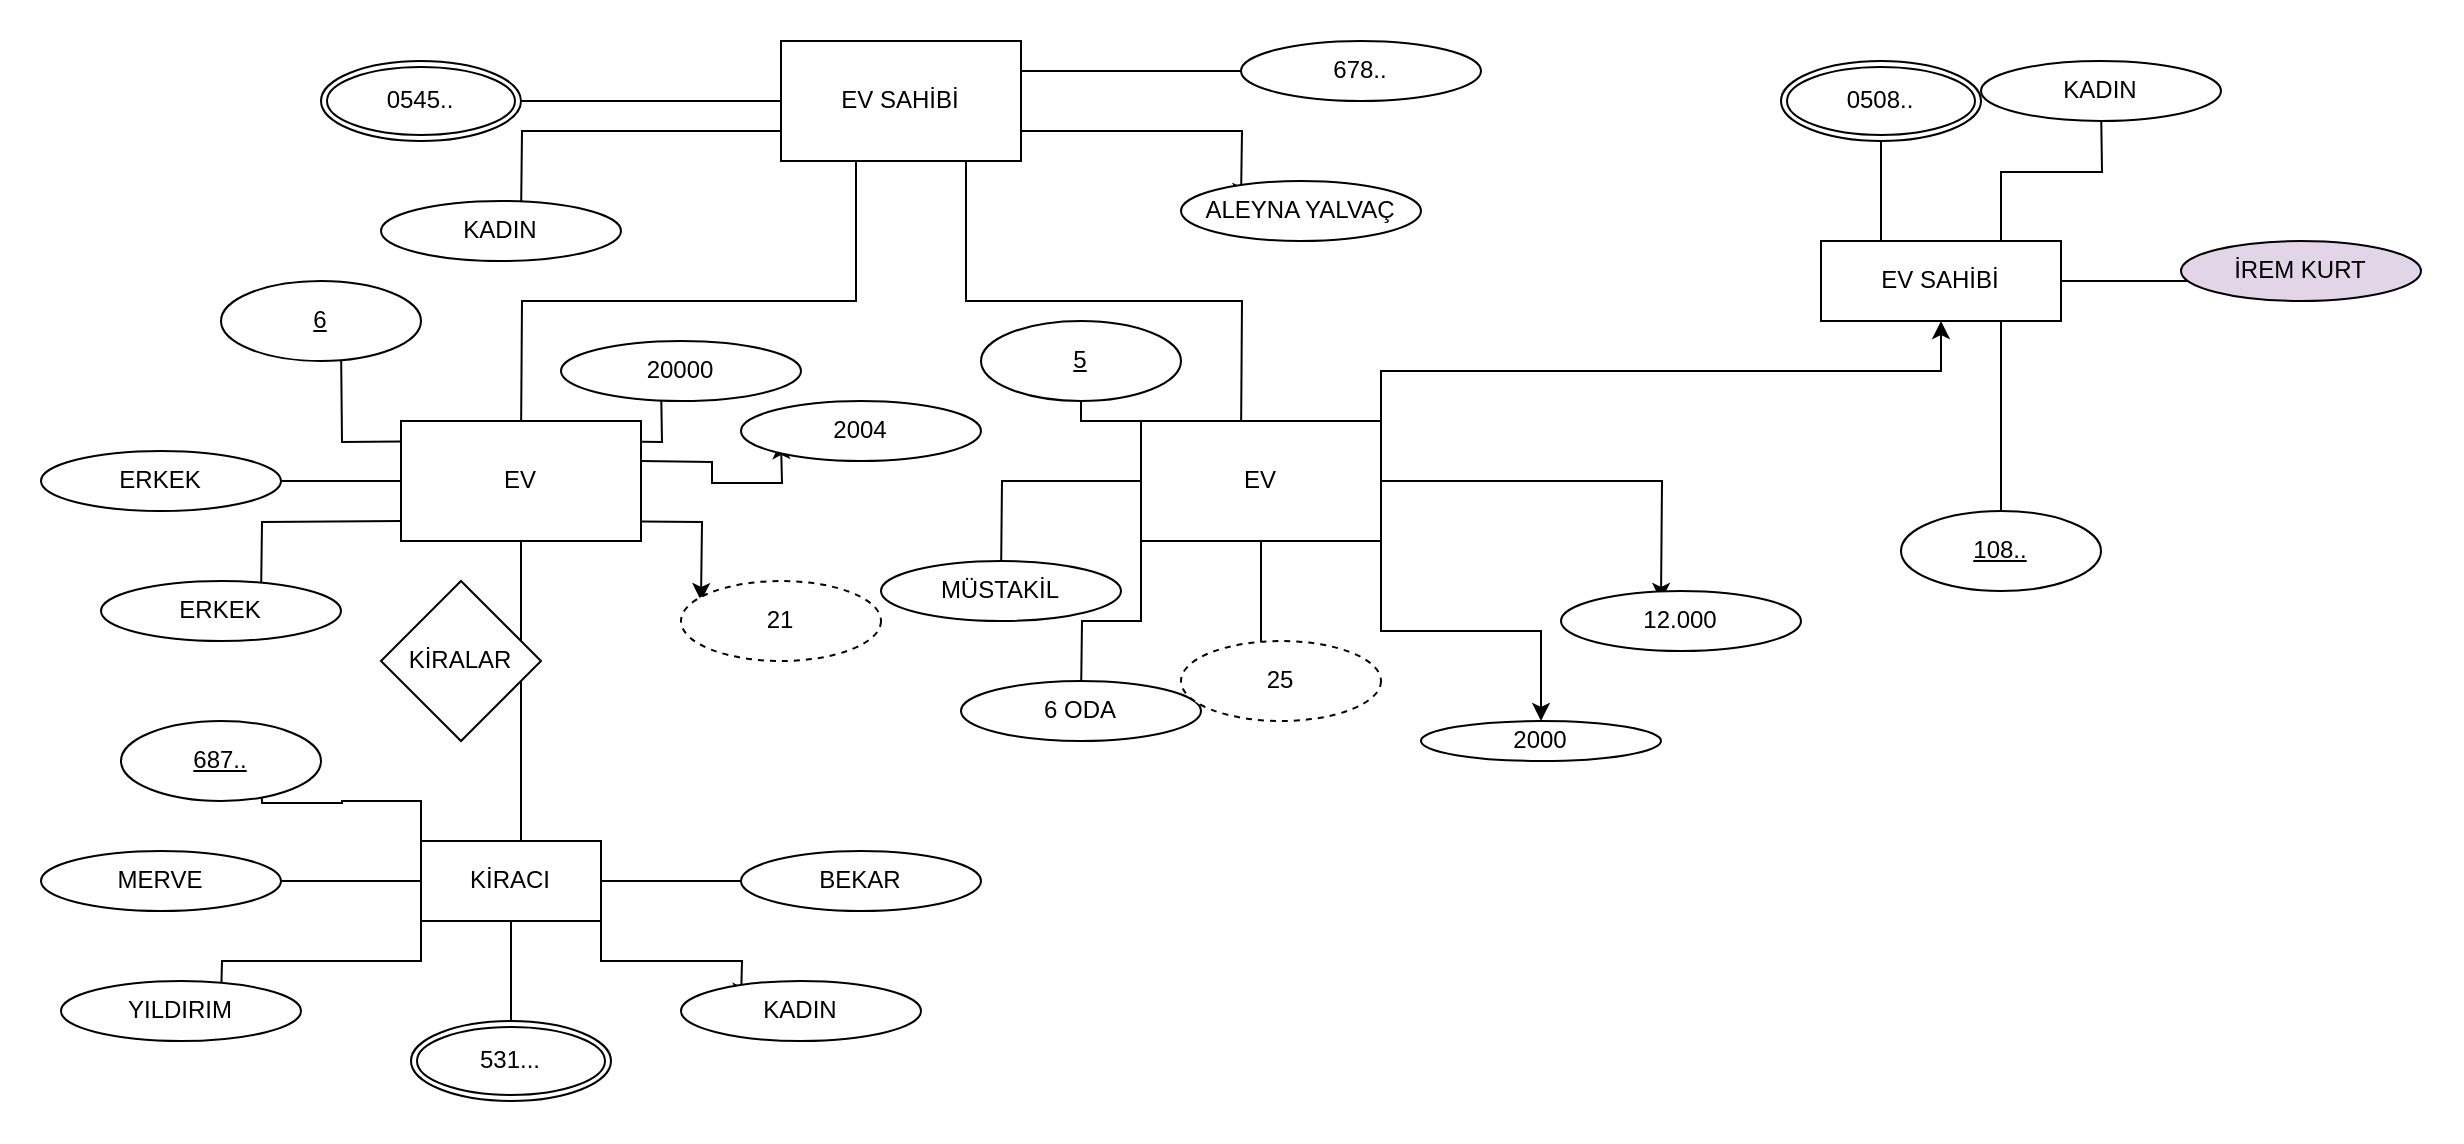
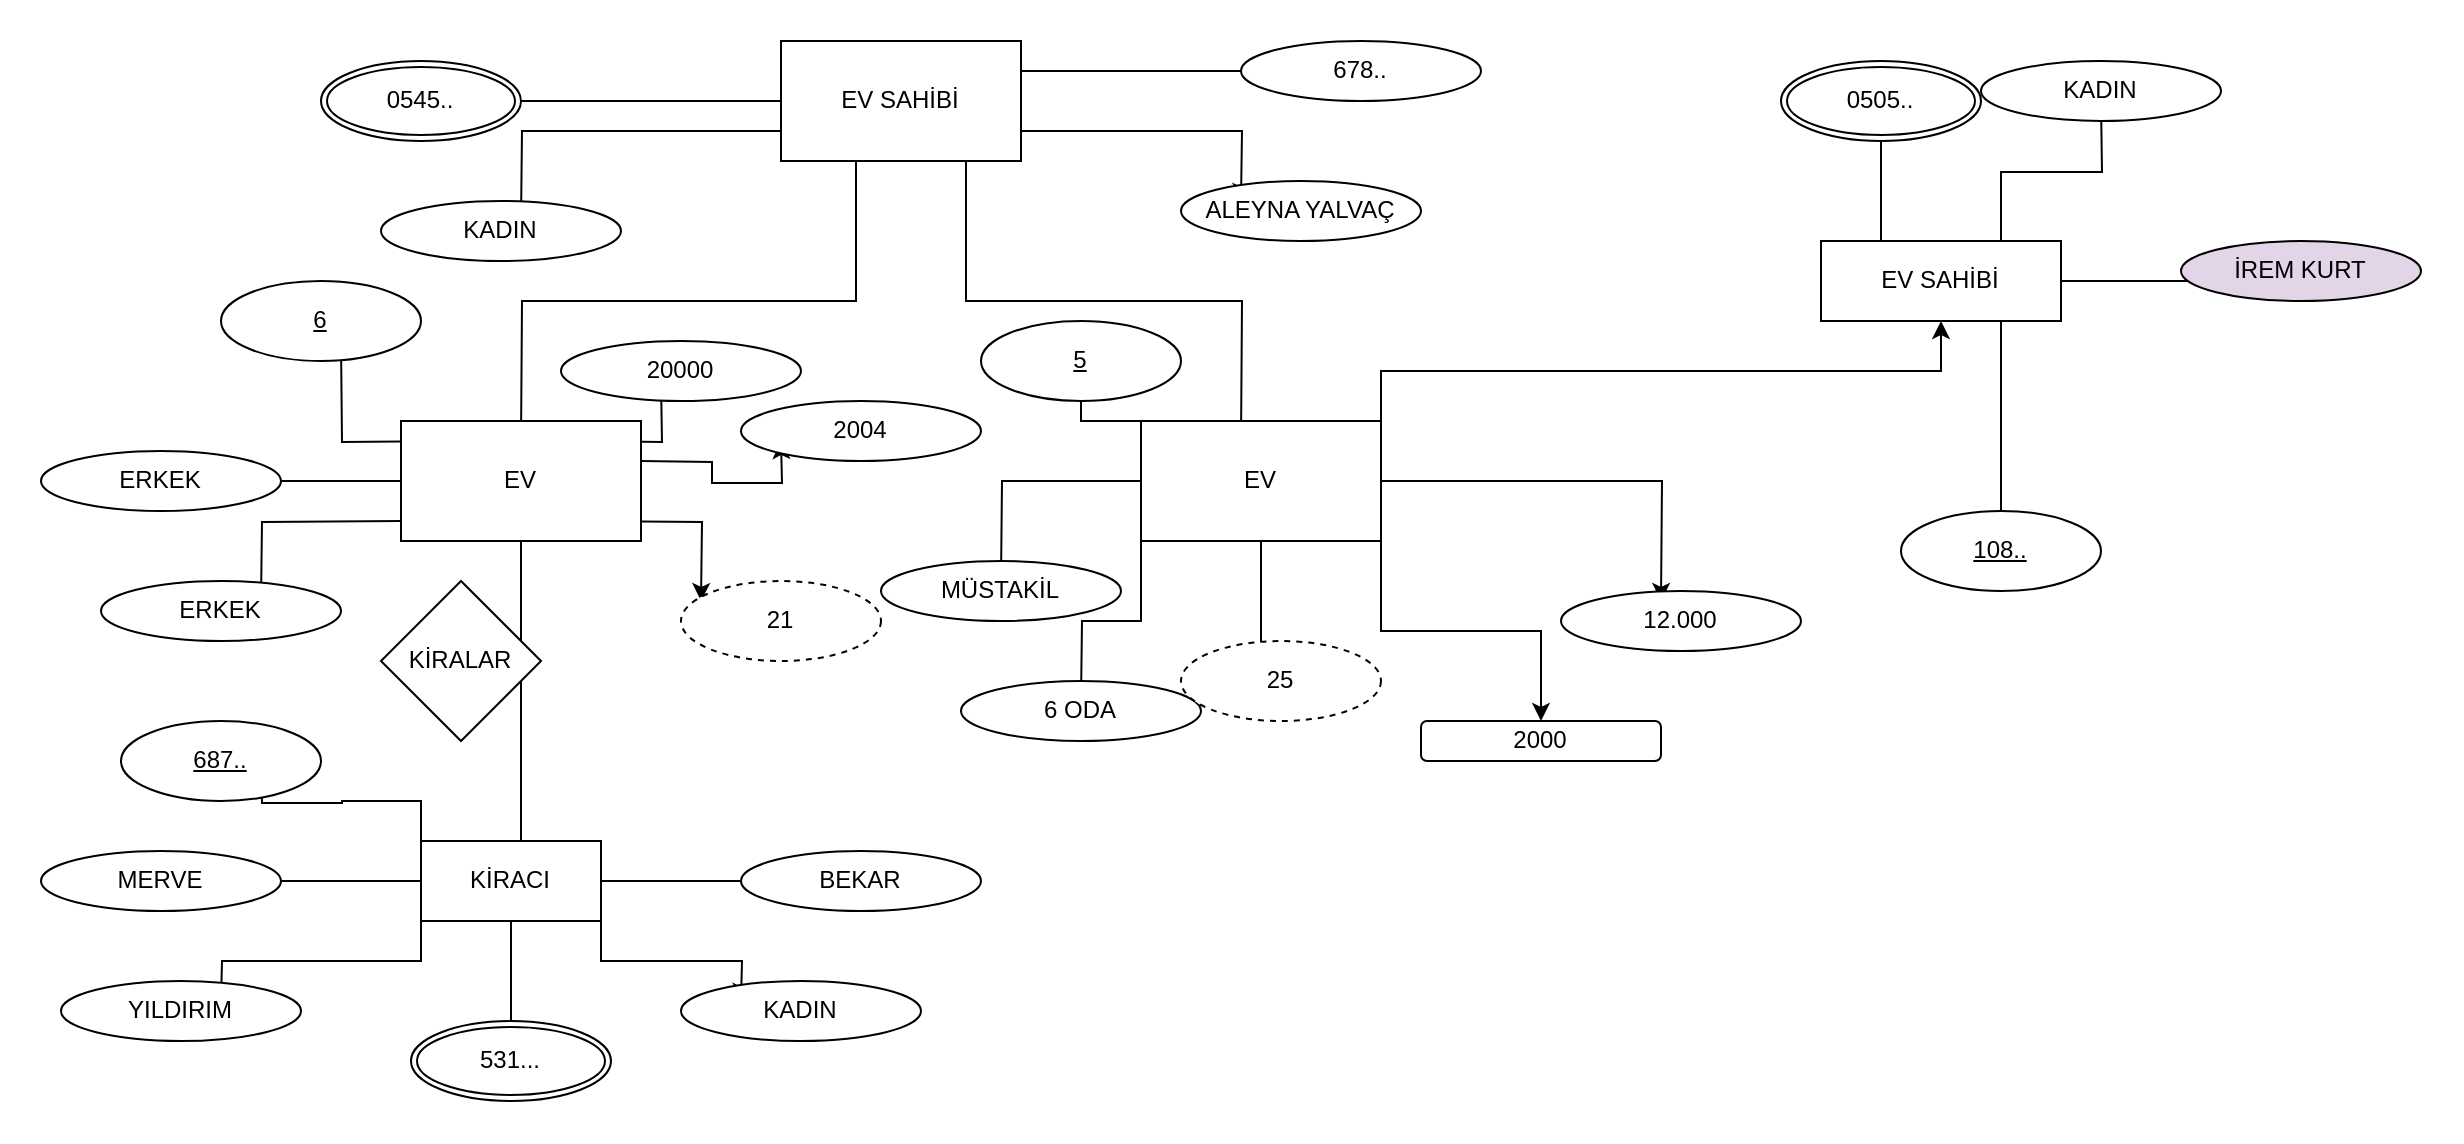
(1881, 101) -> (1881, 101)
(1541, 741) -> (1541, 741)
